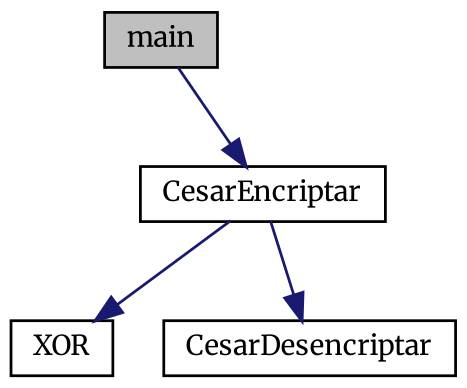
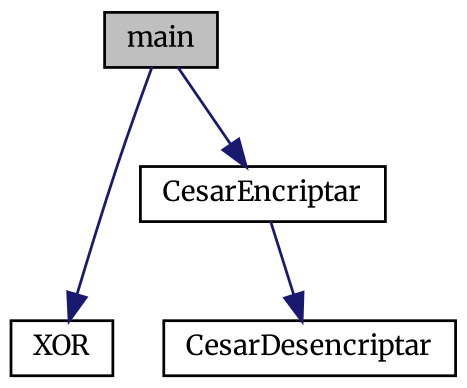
(174, 263) -> (113, 180)
